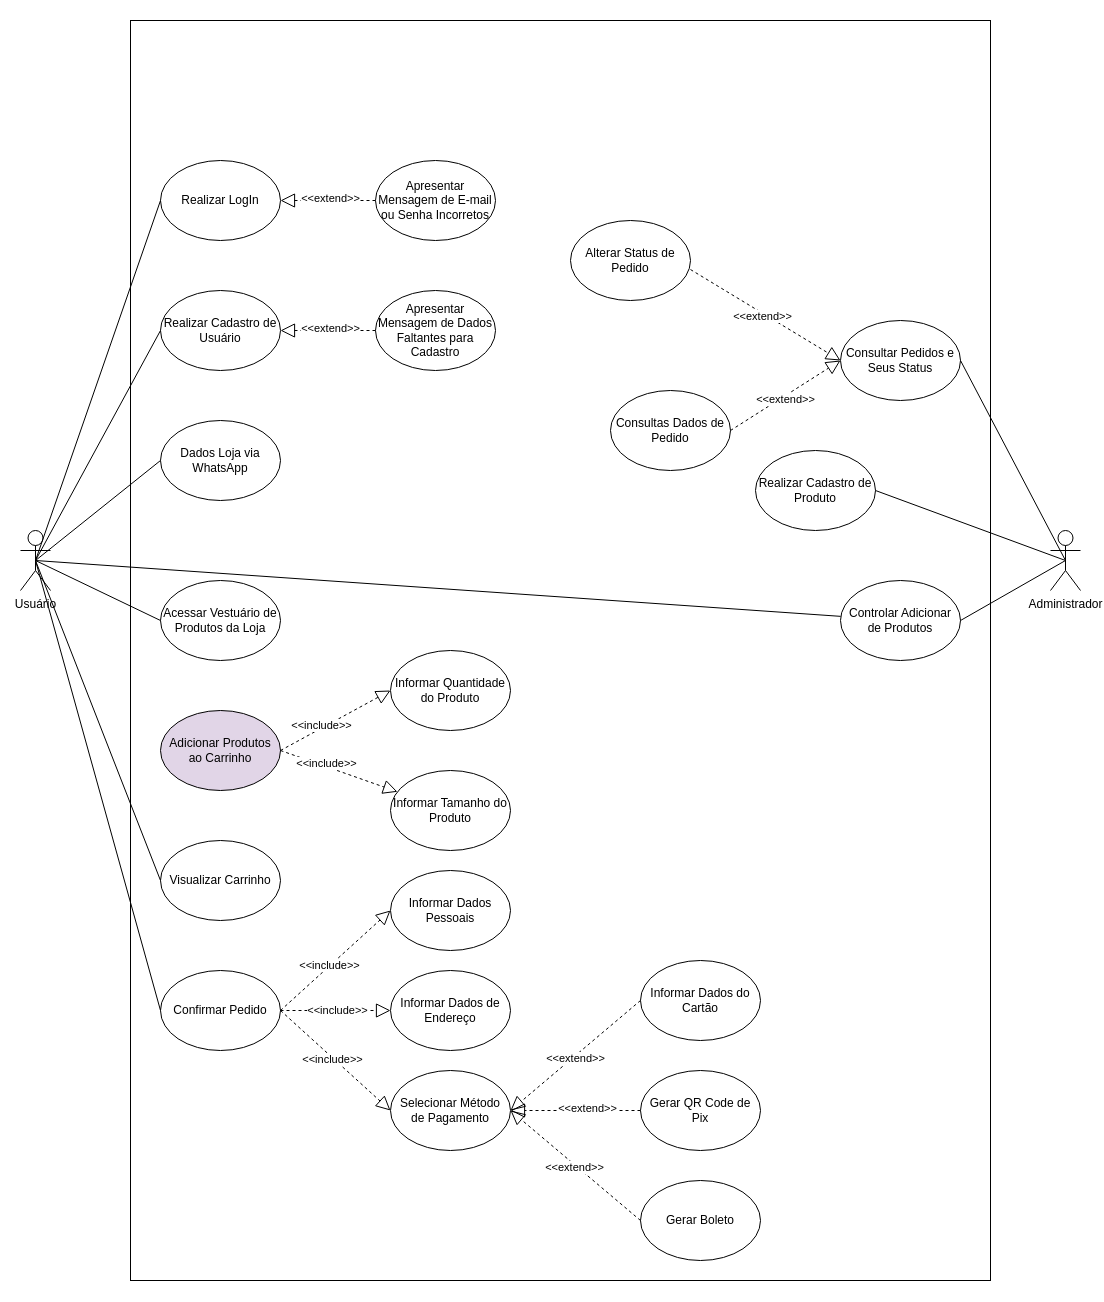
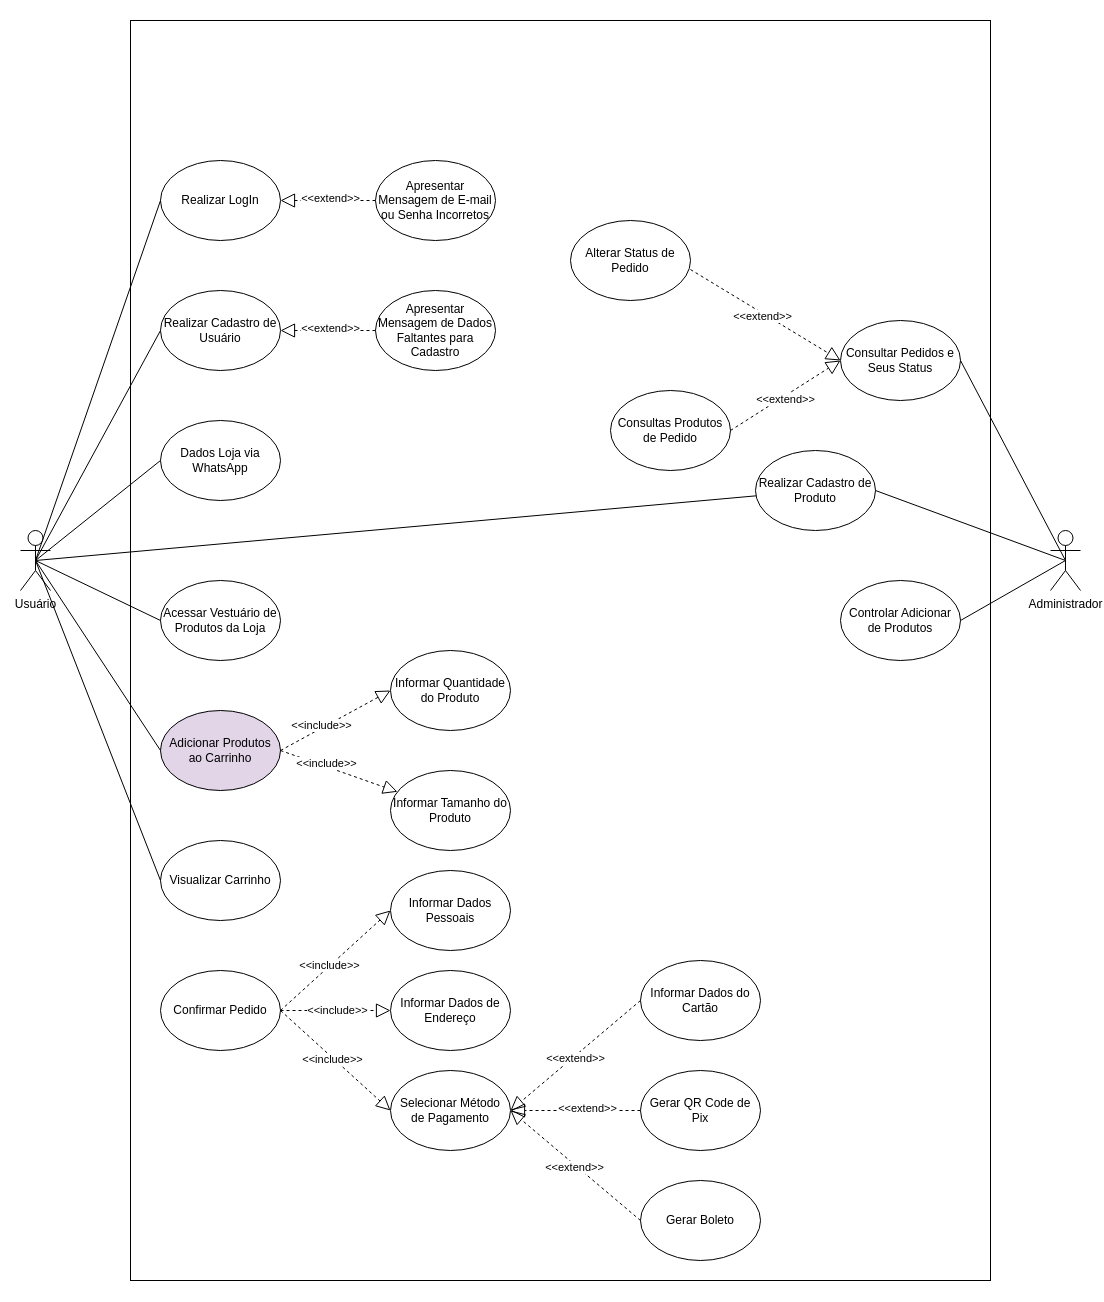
(671, 431) -> (671, 431)
(443, 589) -> (100, 658)
(101, 796) -> (401, 528)
